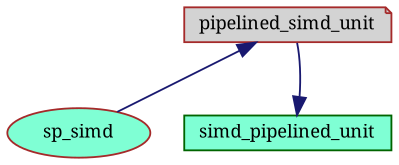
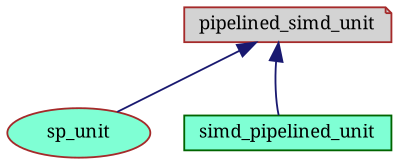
(300, 70) -> (276, 88)
(79, 133) -> (79, 133)
